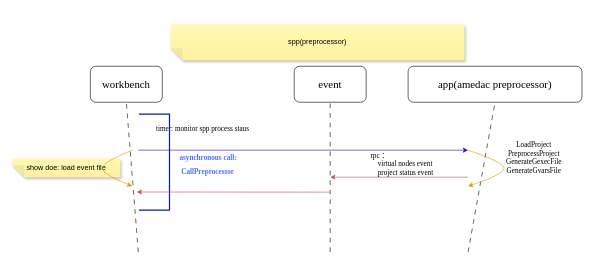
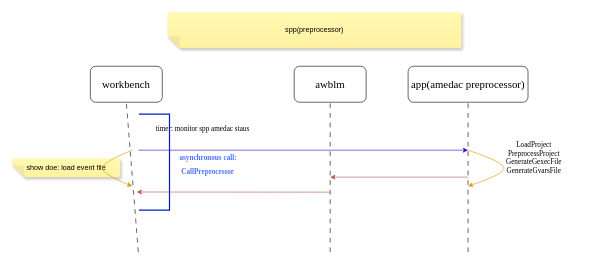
(318, 42) -> (315, 30)
(330, 84) -> (330, 84)
(495, 84) -> (468, 84)
(204, 129) -> (204, 129)
(402, 168) -> none
